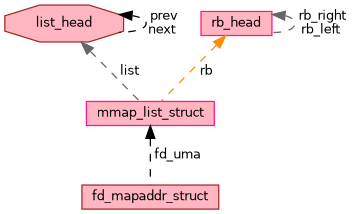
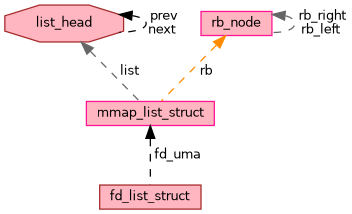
(236, 23) -> (236, 23)
(150, 197) -> (150, 197)
